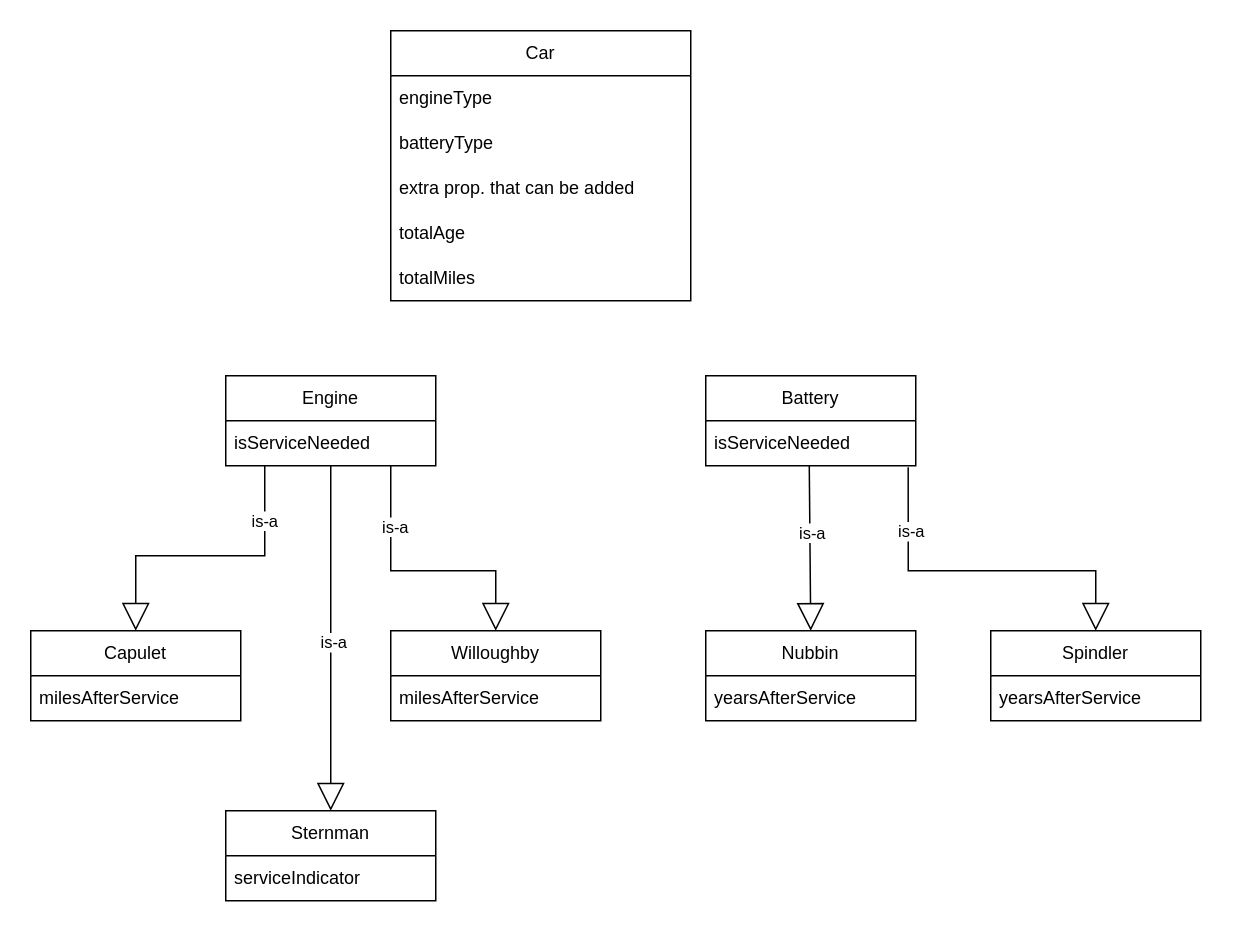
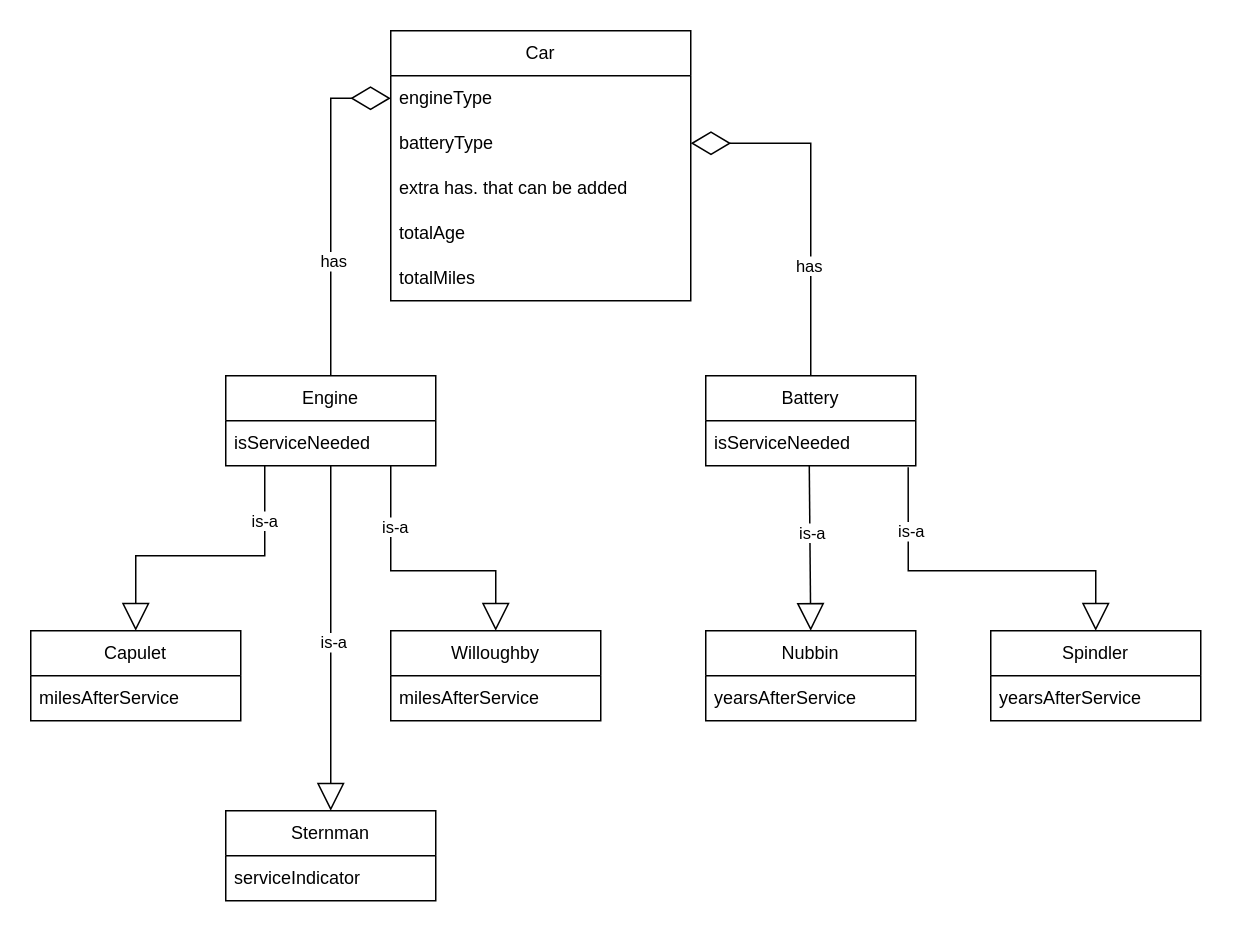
(532, 188) -> (527, 188)
none -> (811, 219)
none -> (331, 227)
